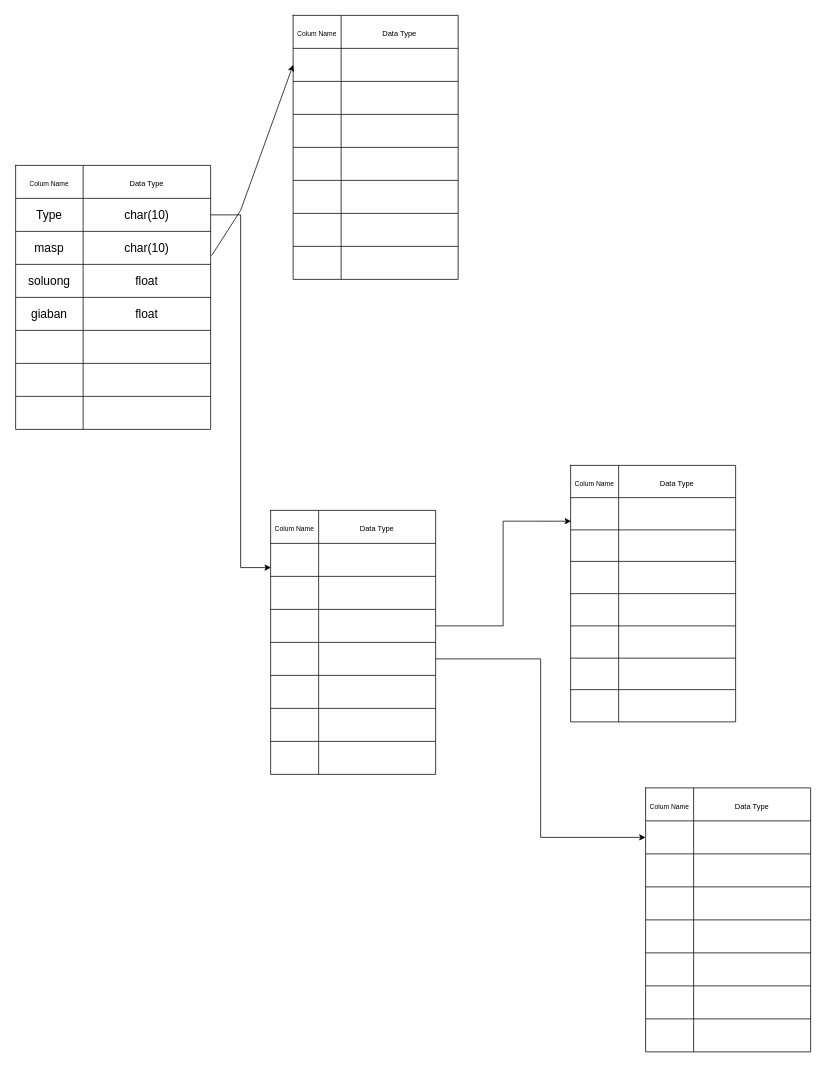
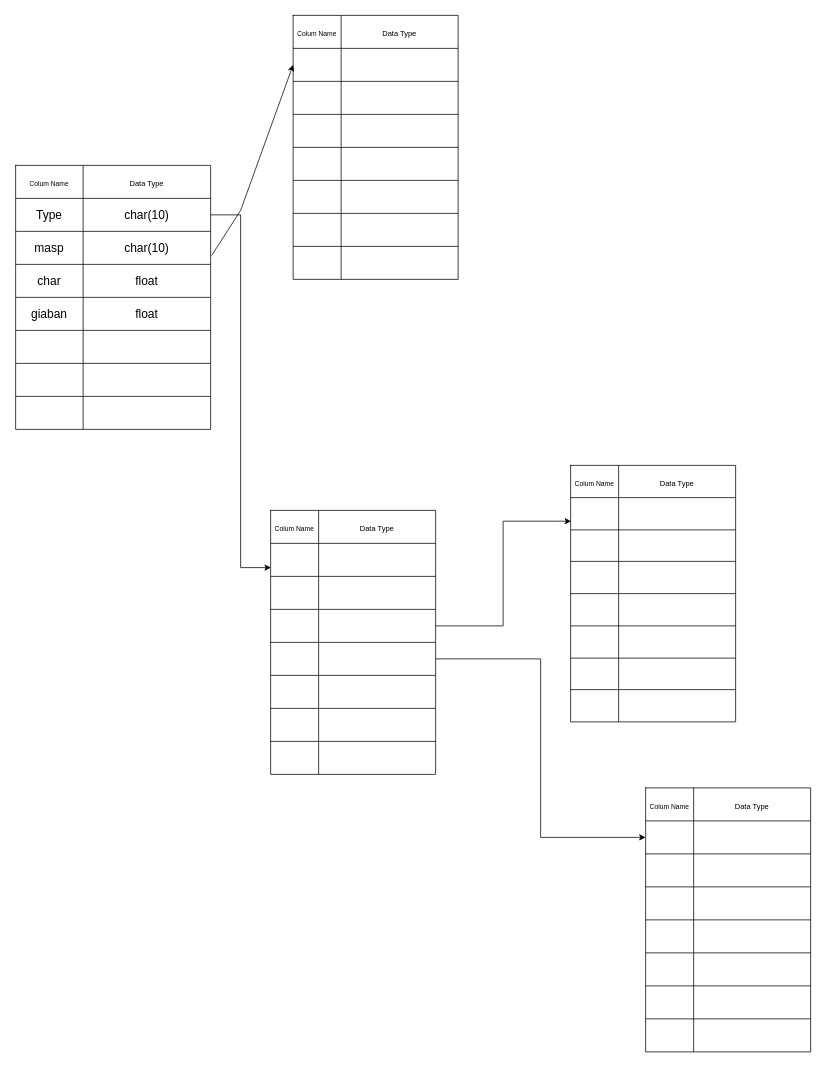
(49, 281) -> (49, 281)
